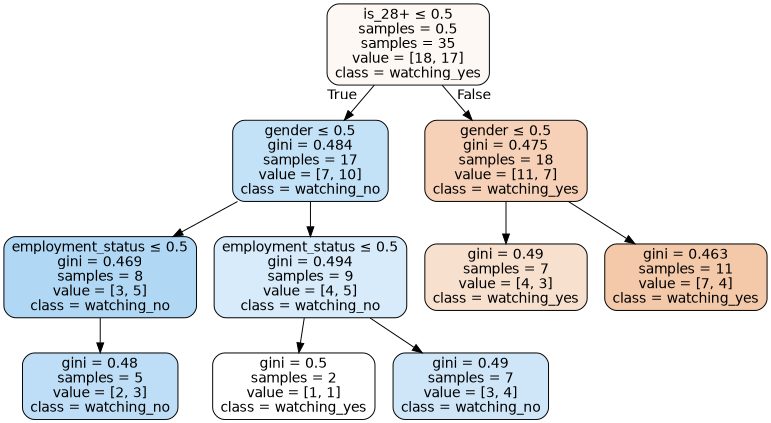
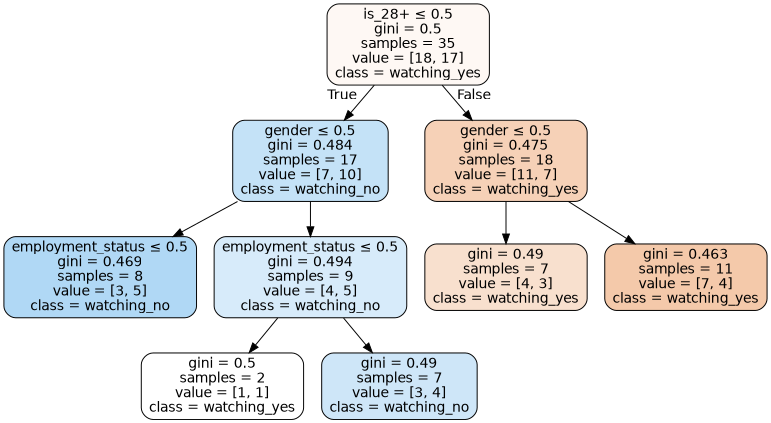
(408, 29) -> (408, 29)
(100, 386) -> none
